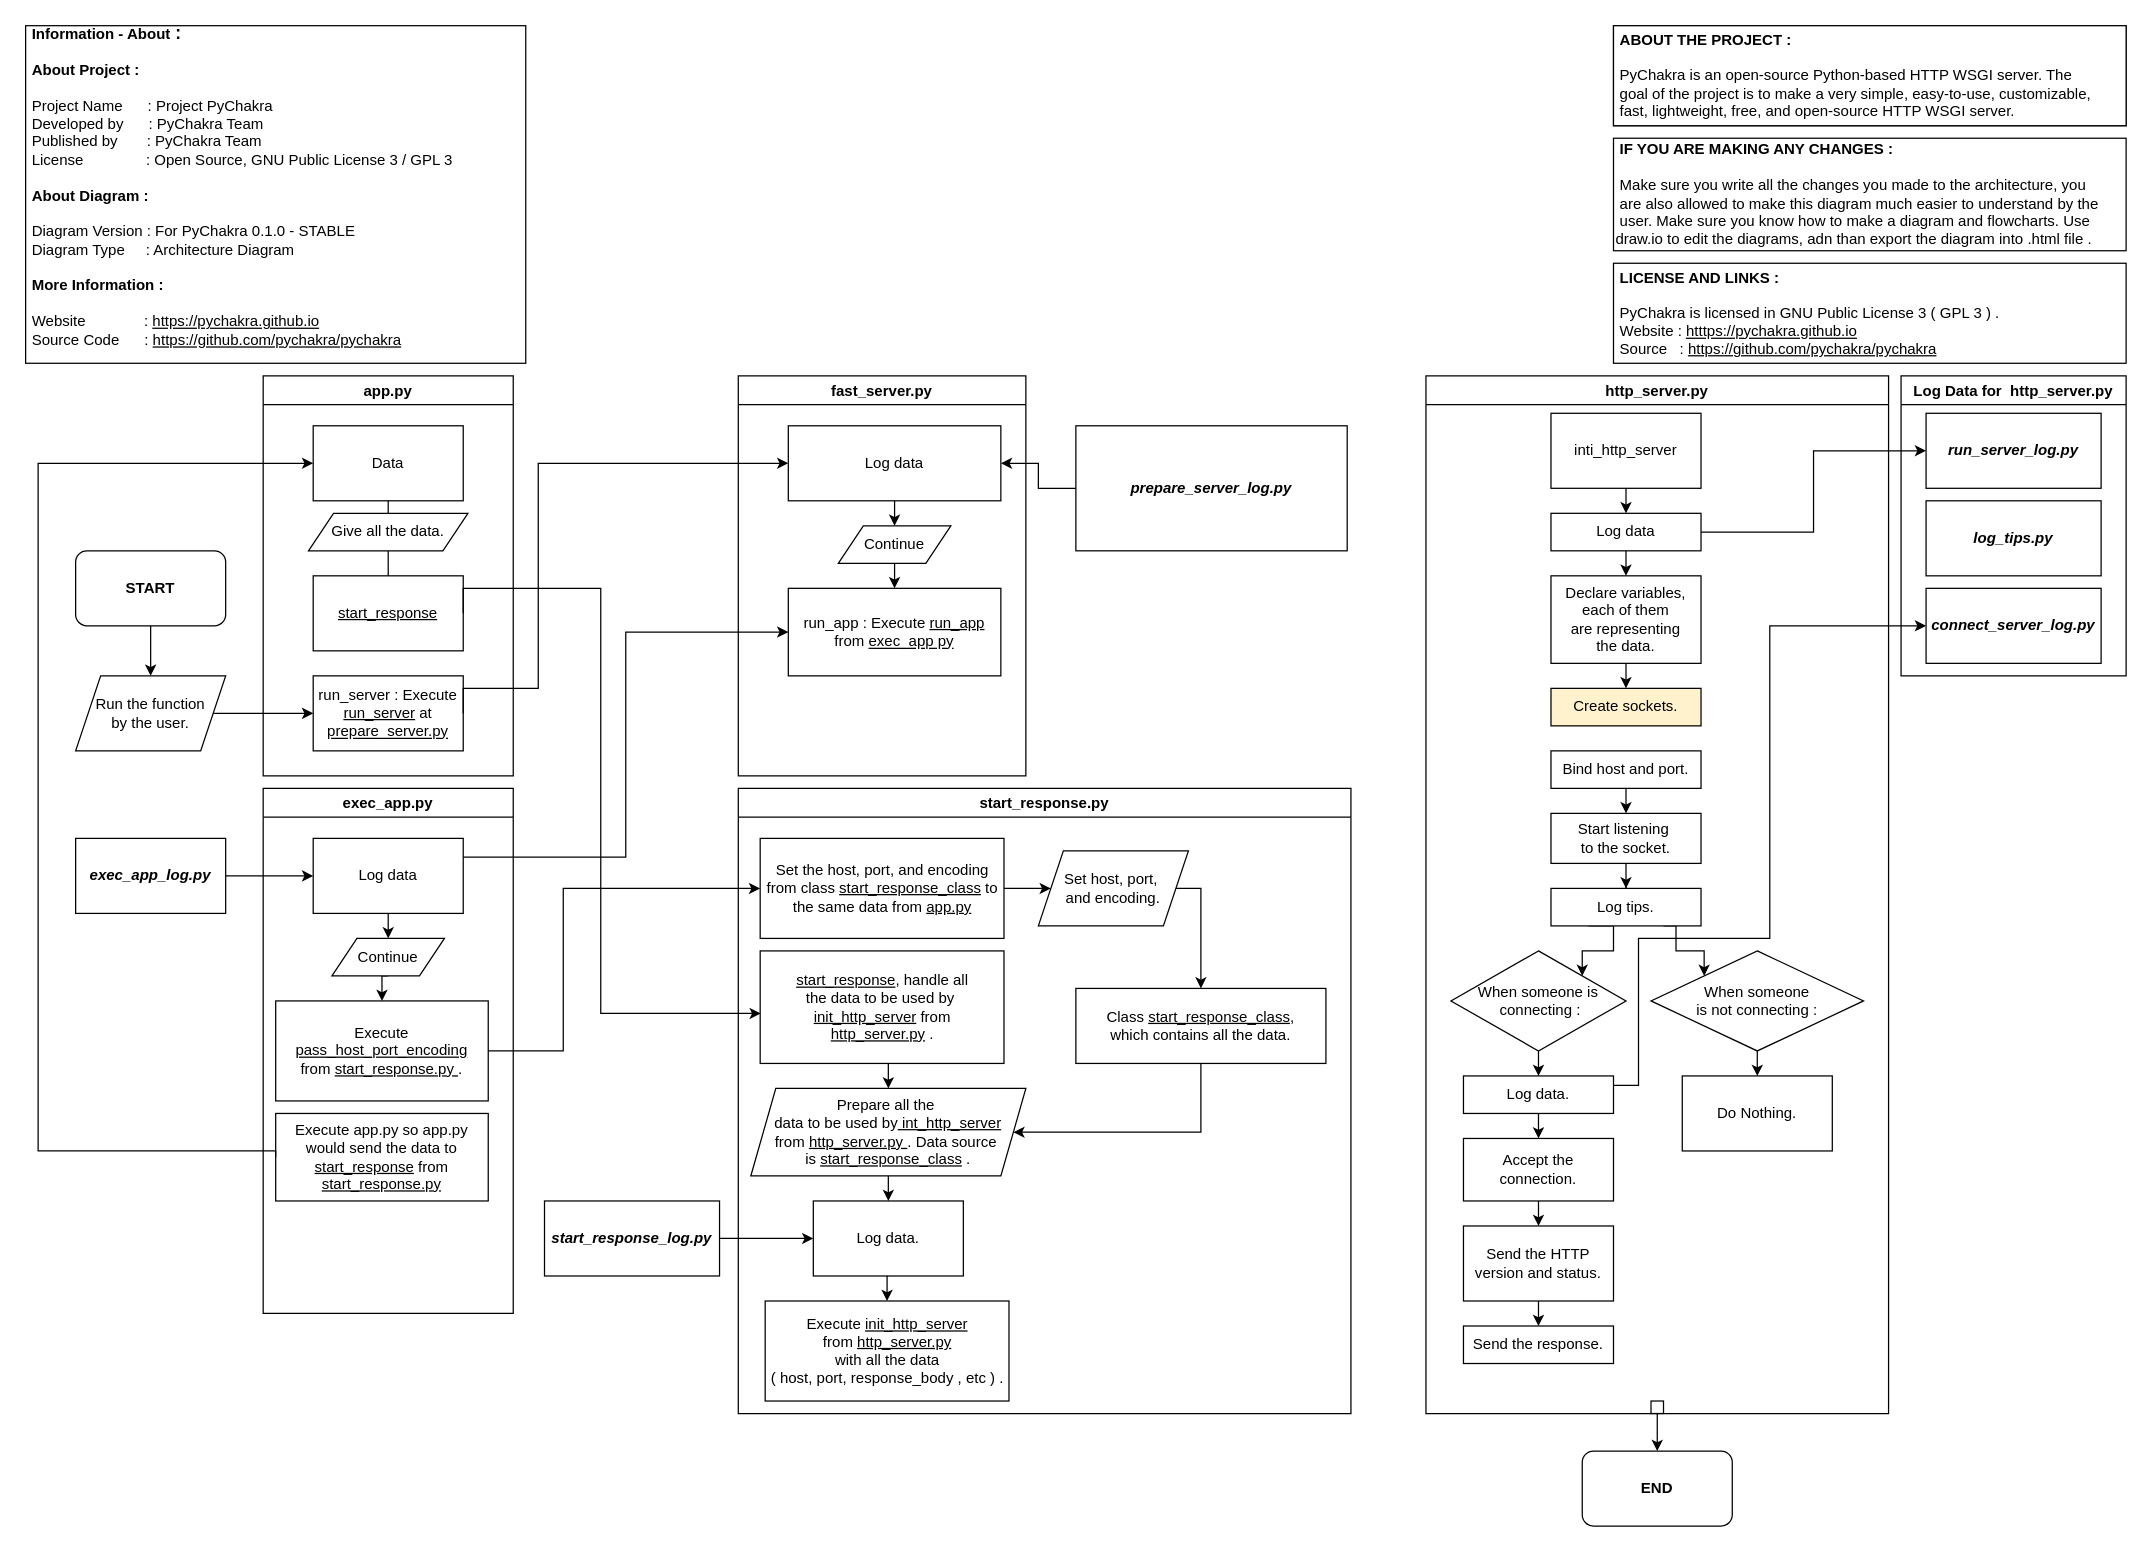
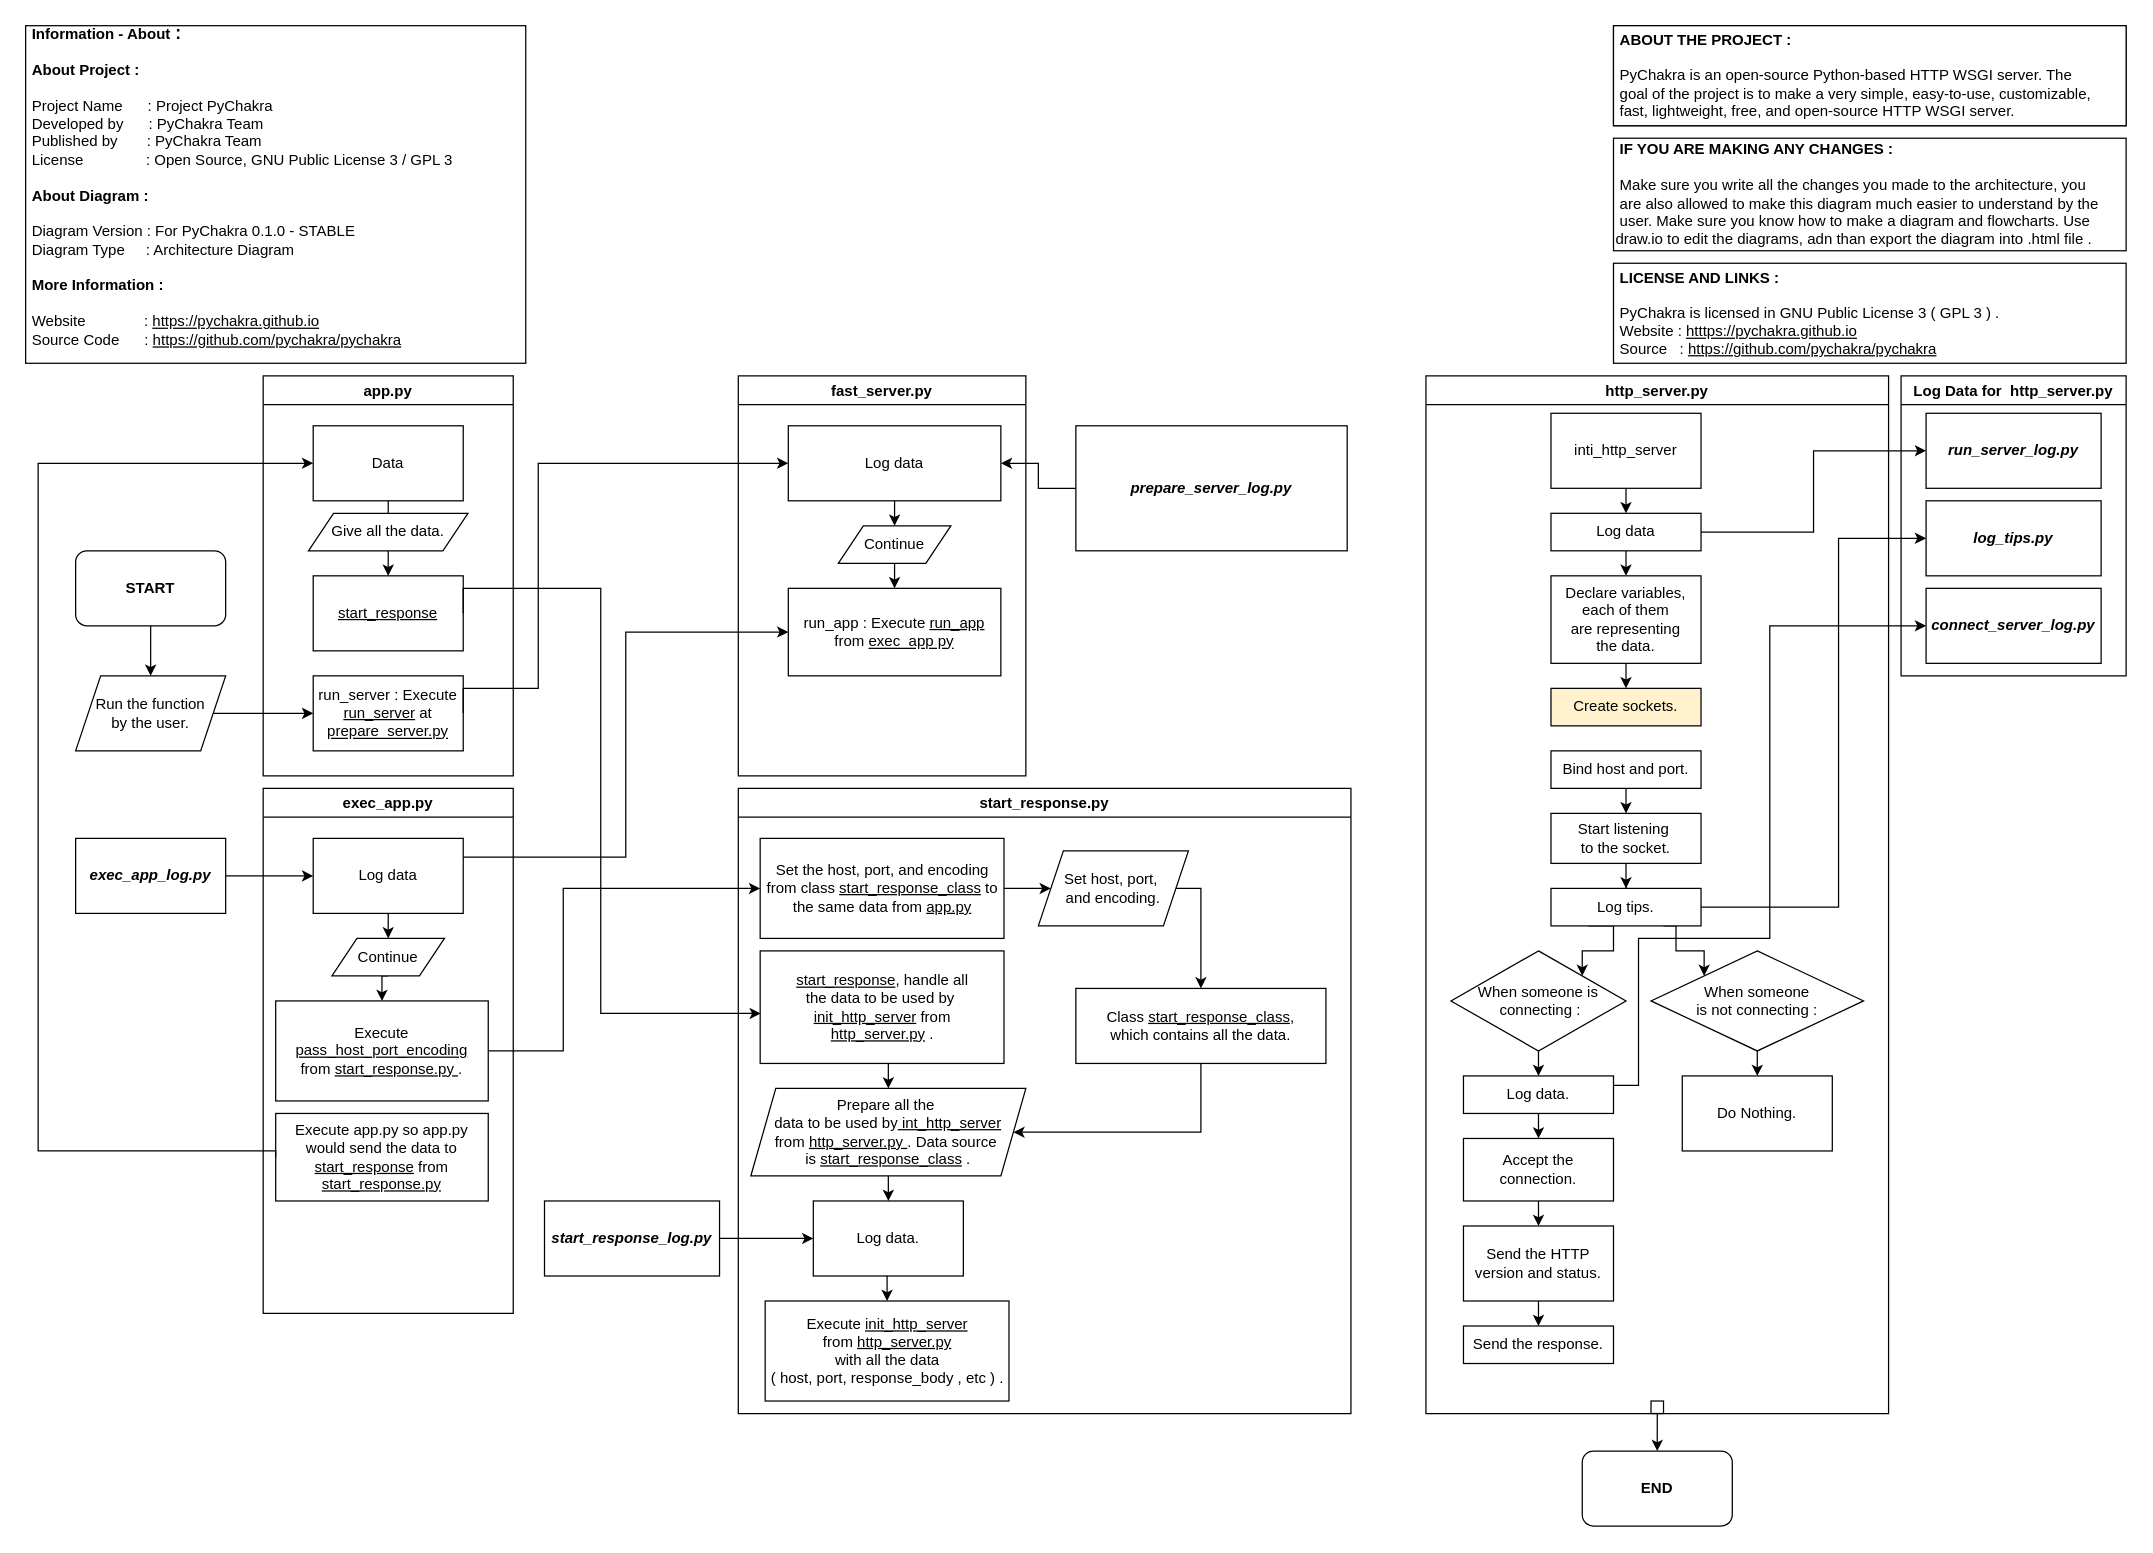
(388, 569) -> (388, 566)
none -> (1838, 752)
